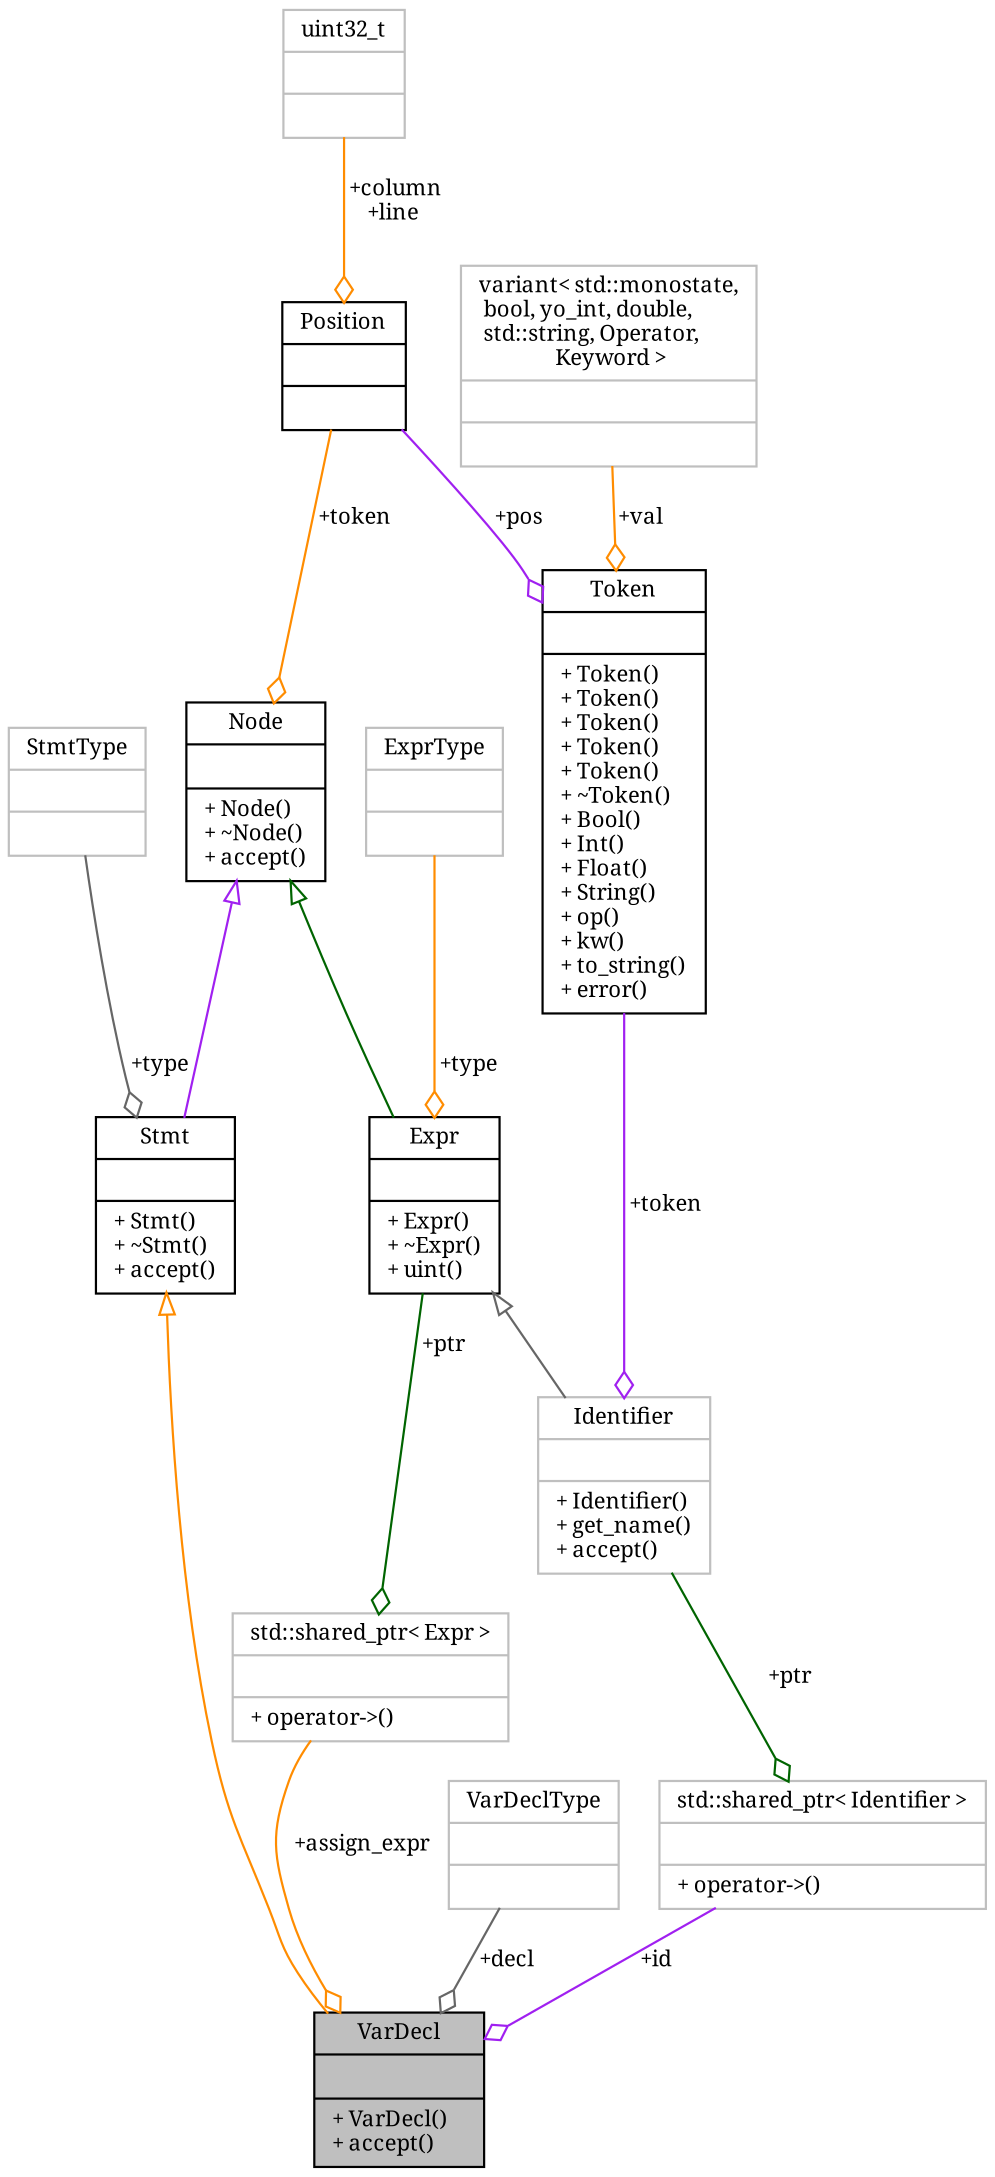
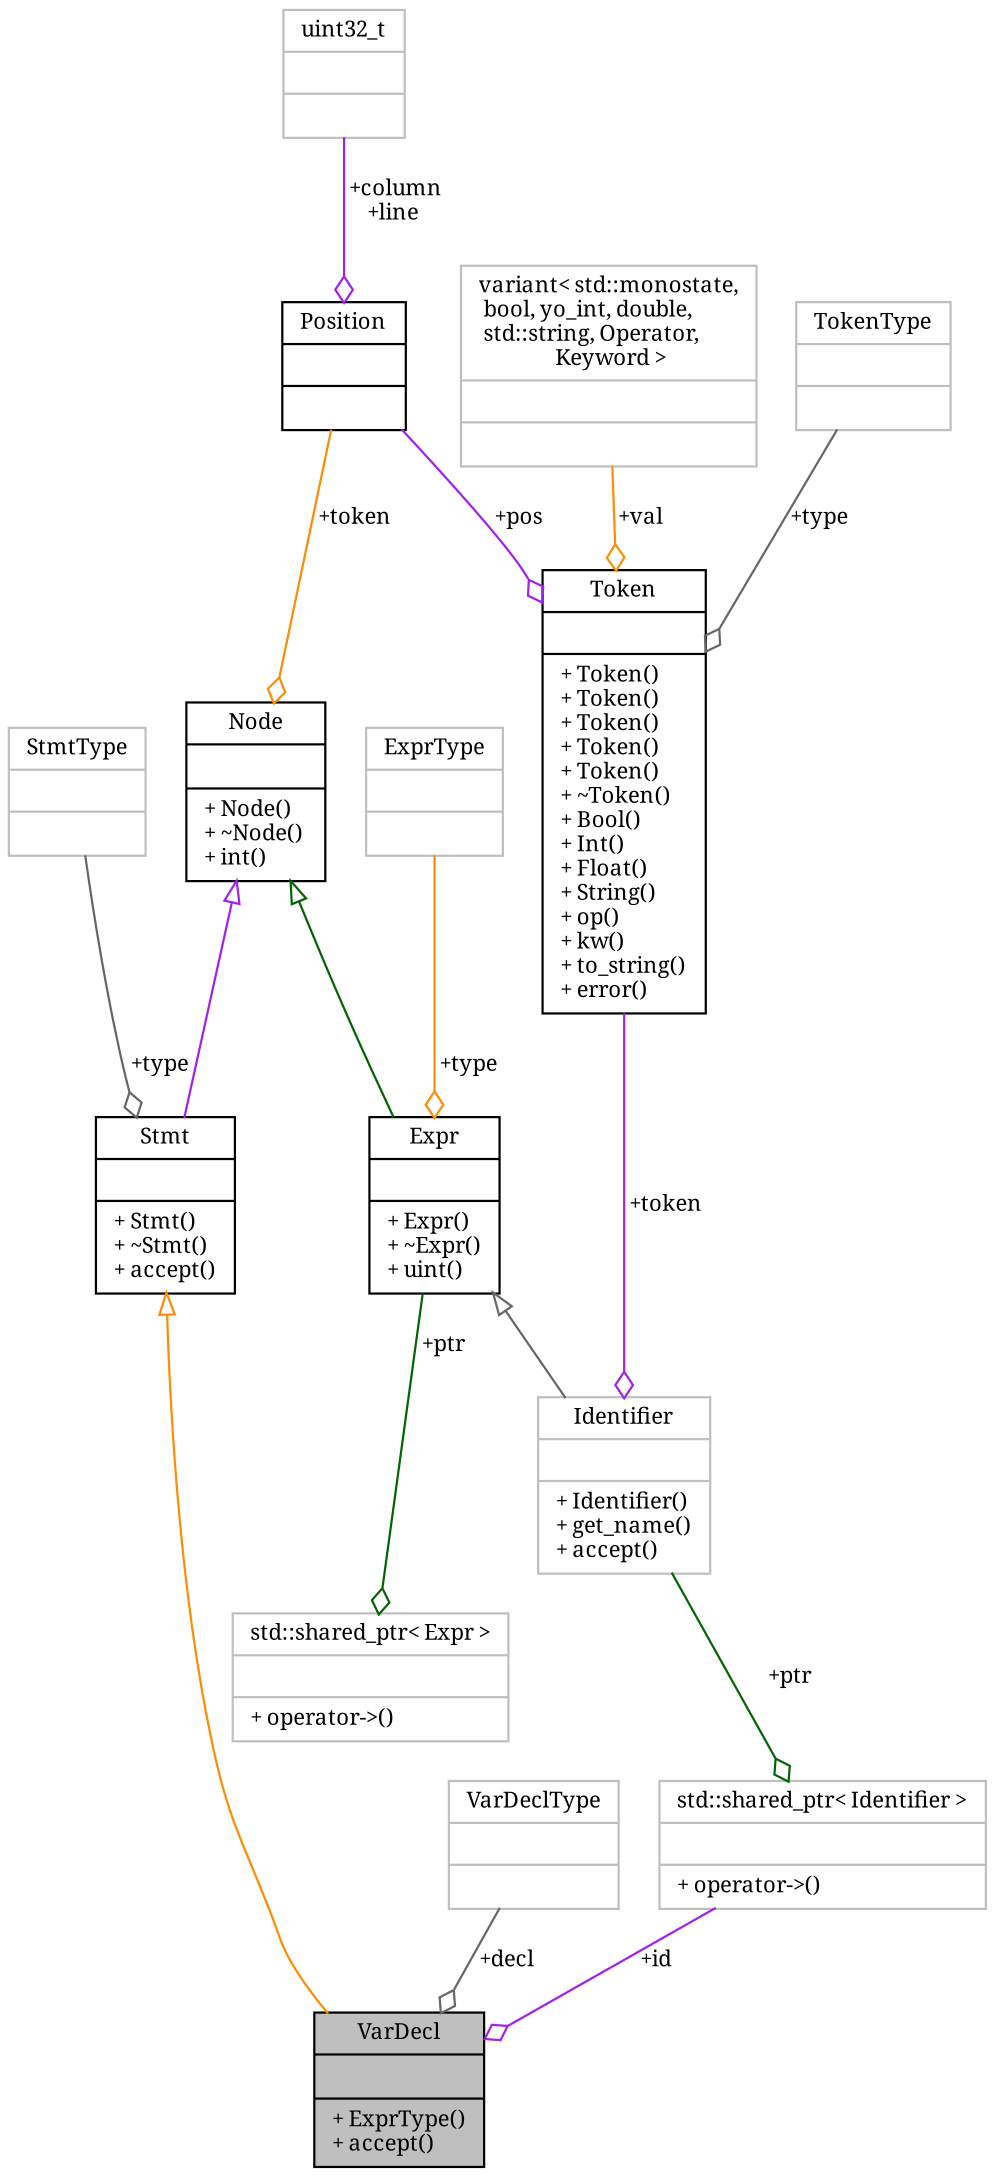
(344, 207) -> (344, 207)
none -> (873, 366)
(256, 858) -> (236, 858)
(279, 1866) -> none
(390, 2120) -> (399, 2120)
